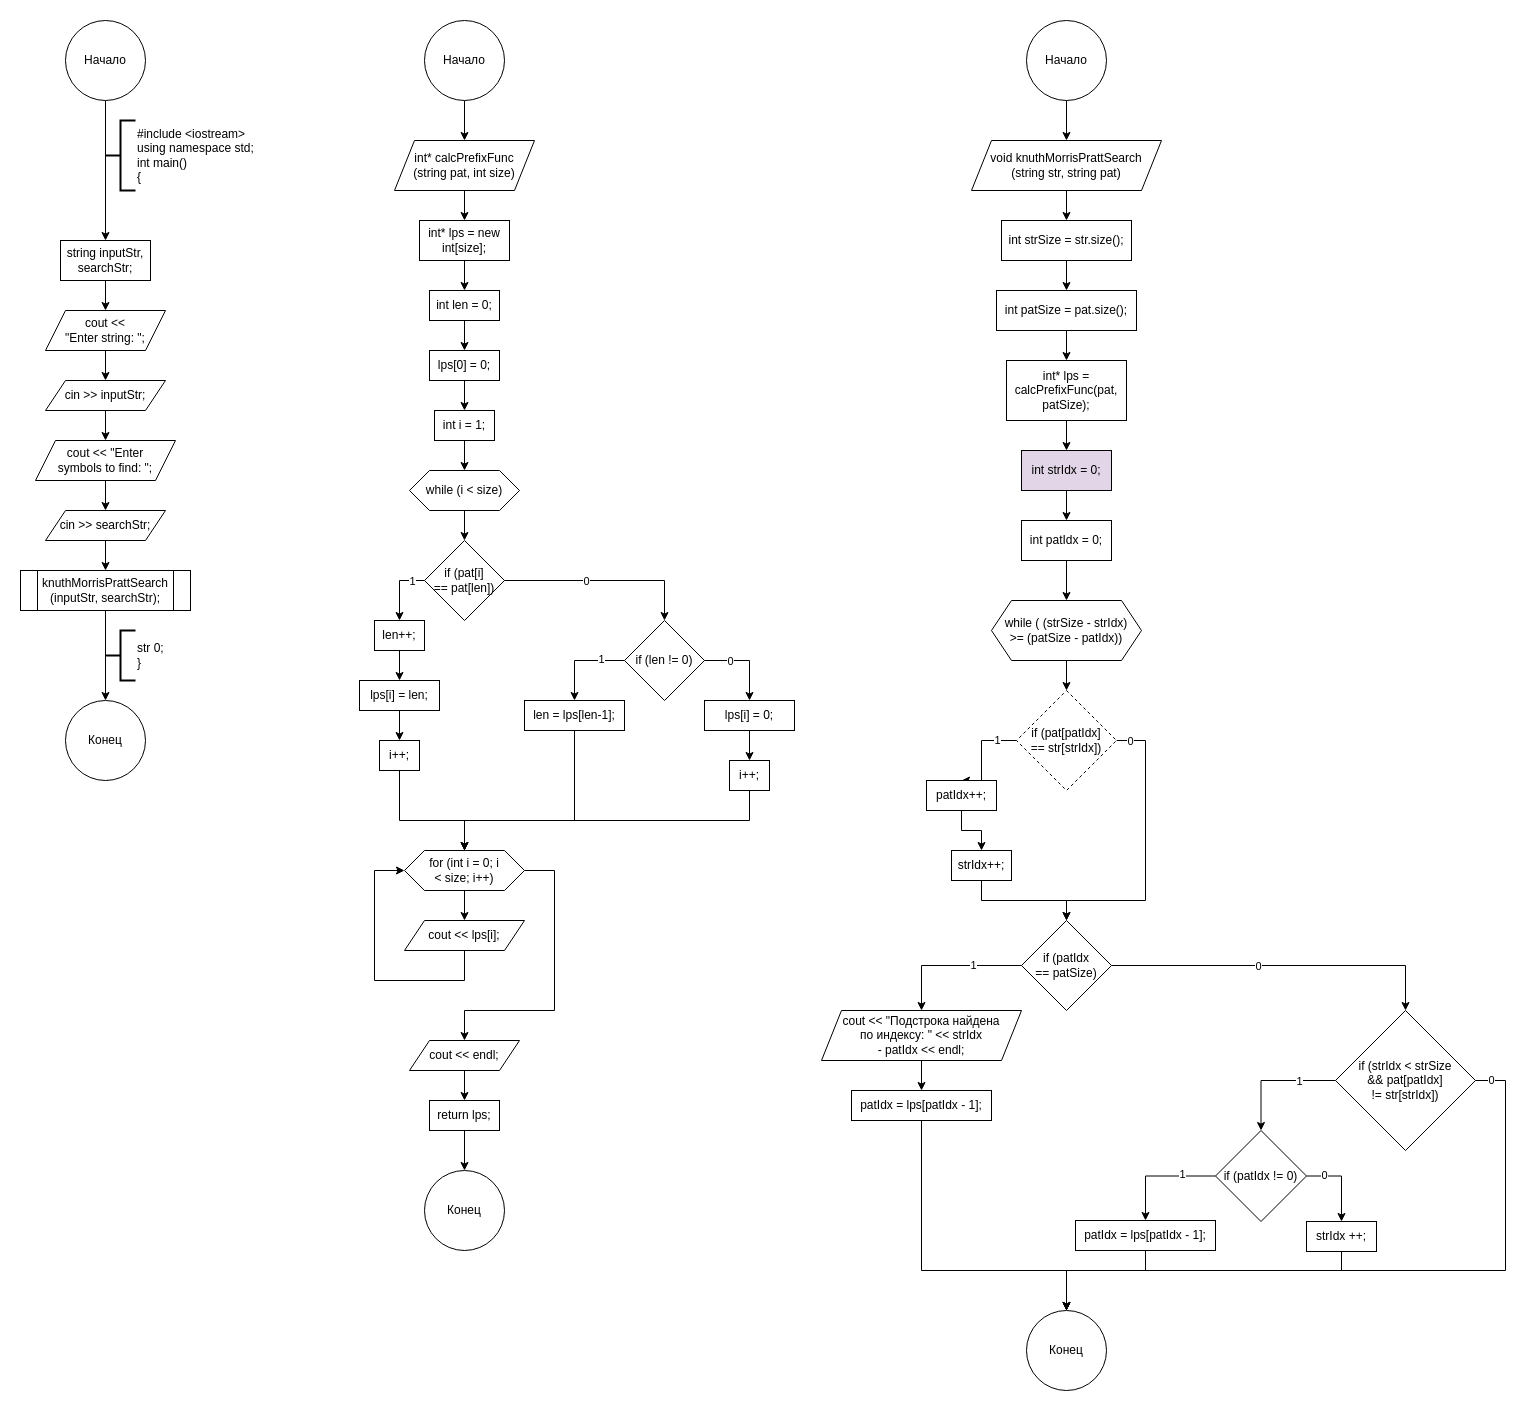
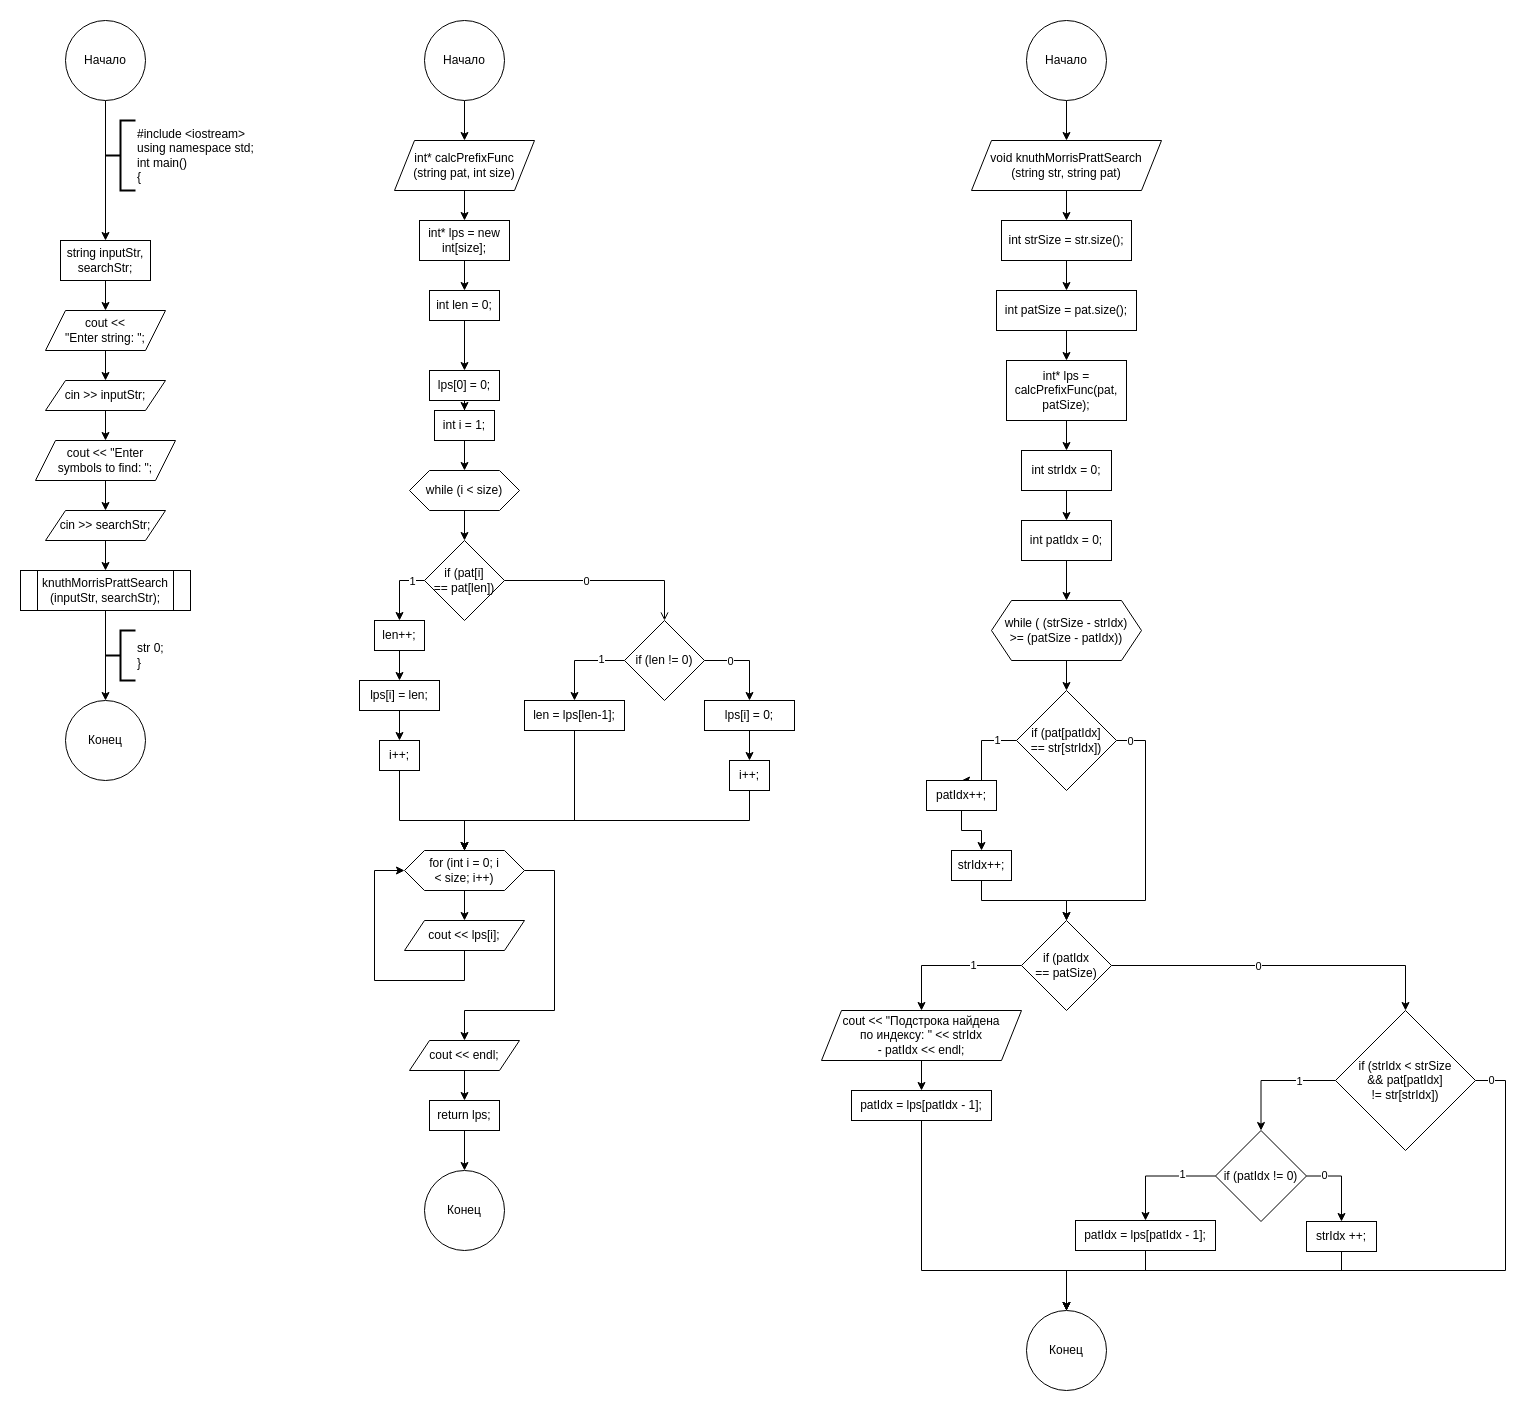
(465, 366) -> (465, 386)
(1067, 471) -> (1067, 471)
(665, 612) -> (665, 614)
(1067, 741) -> (1067, 741)
